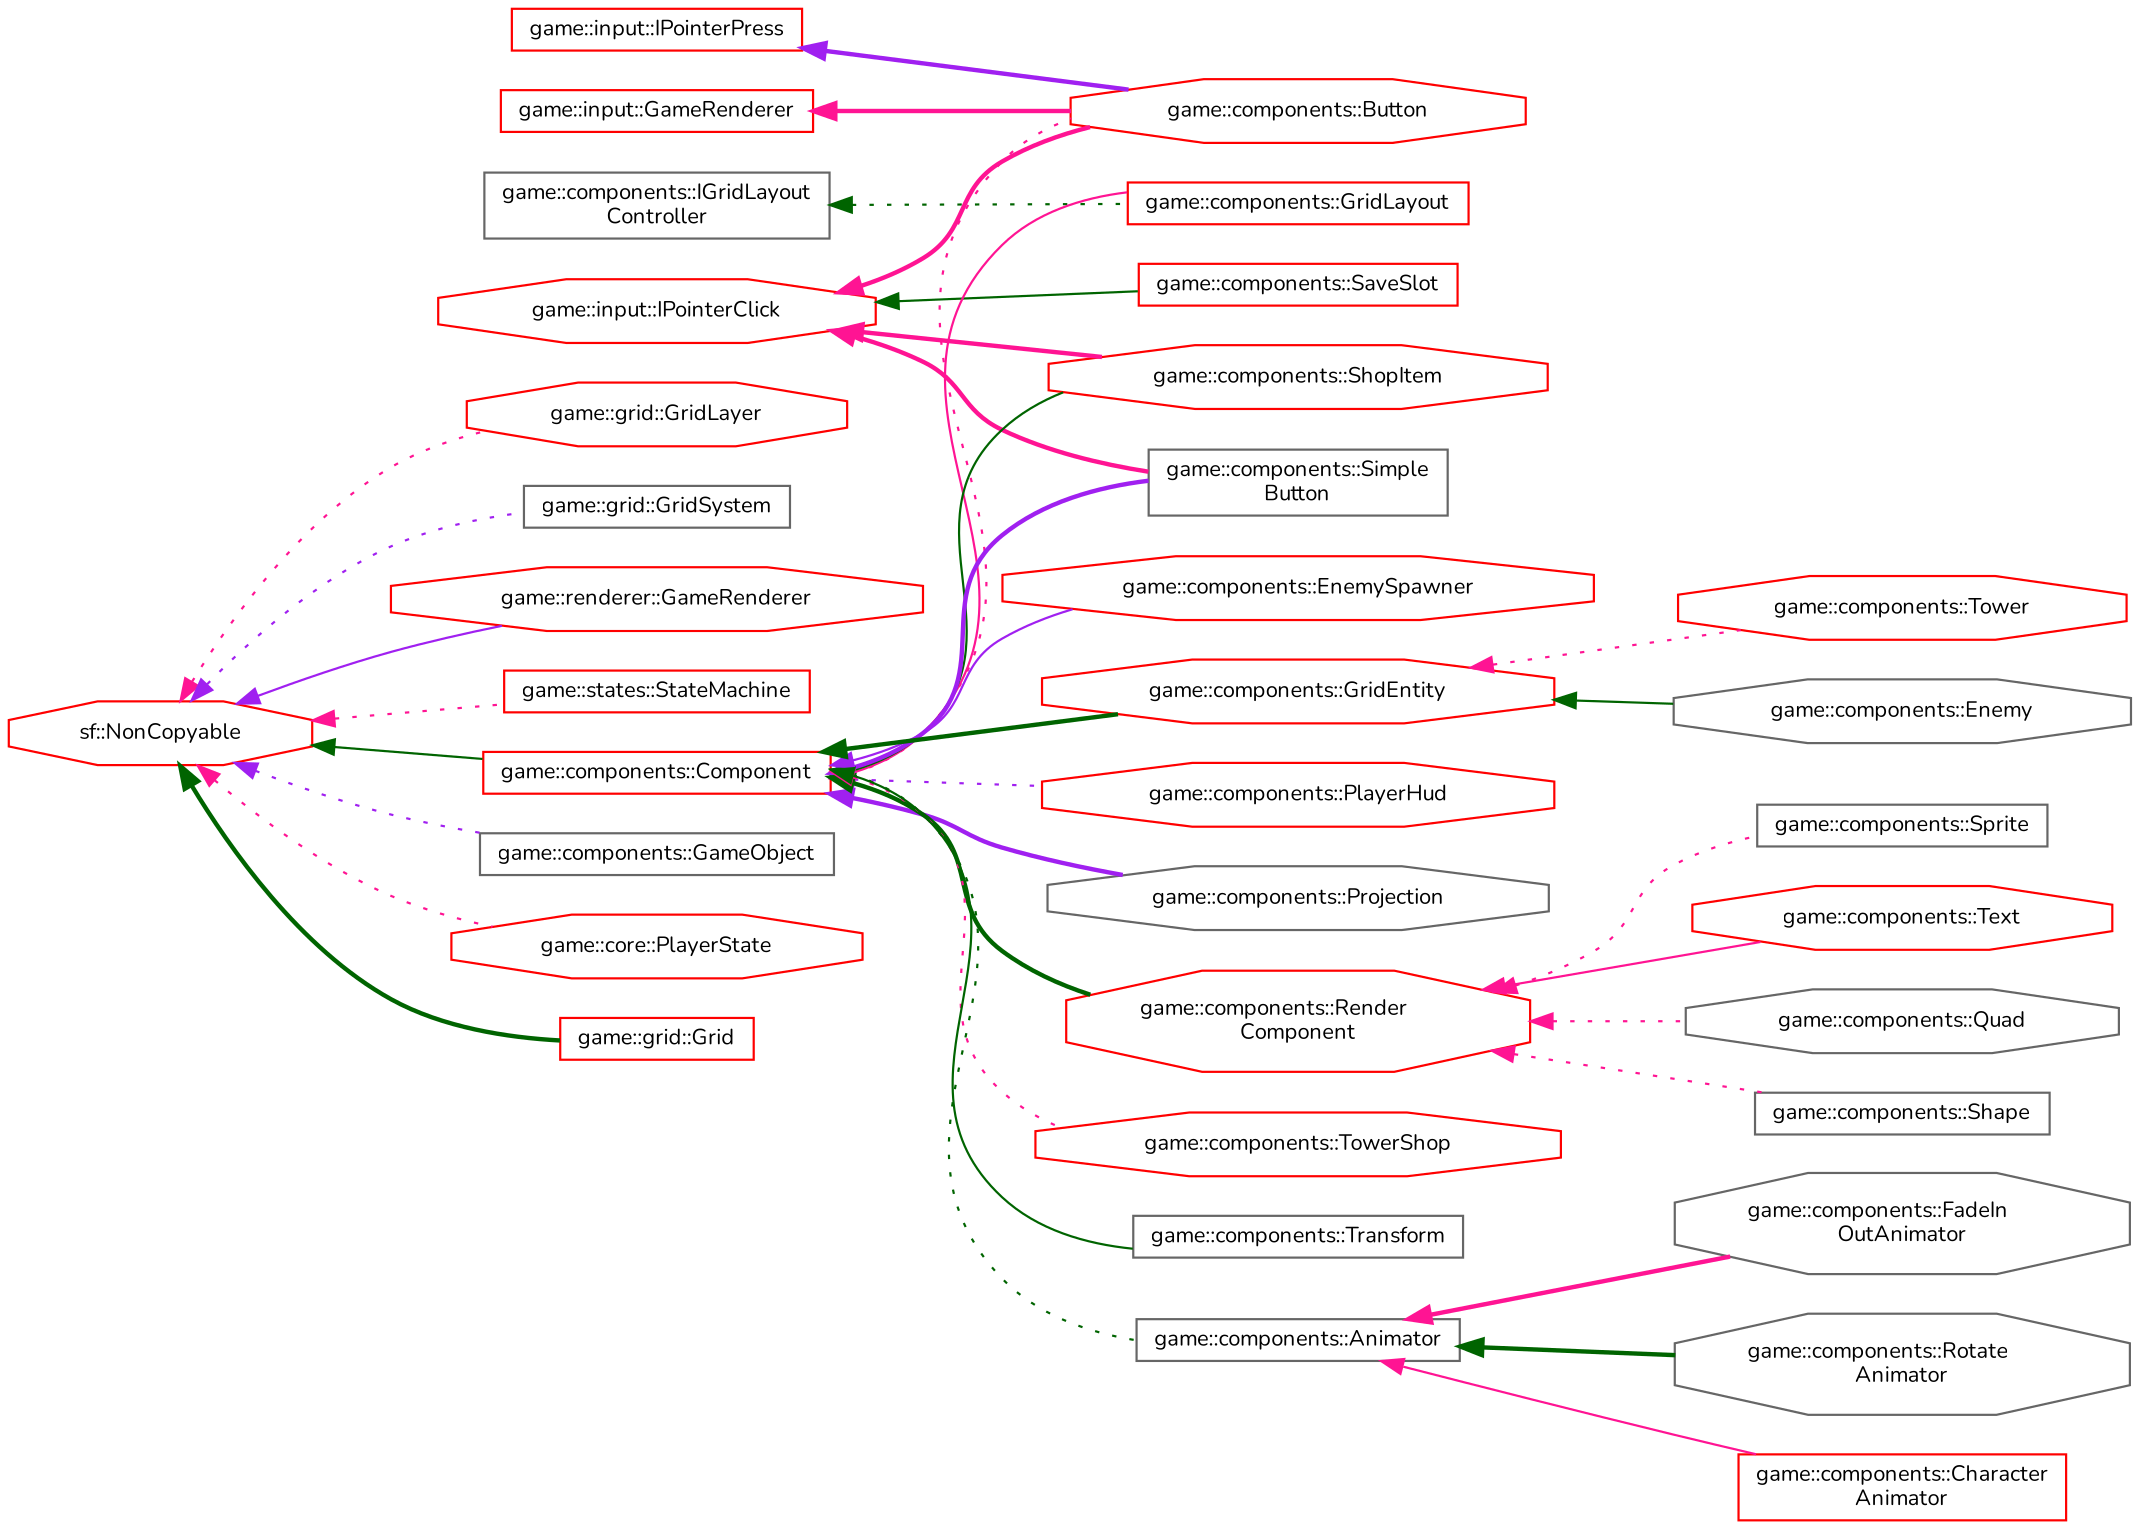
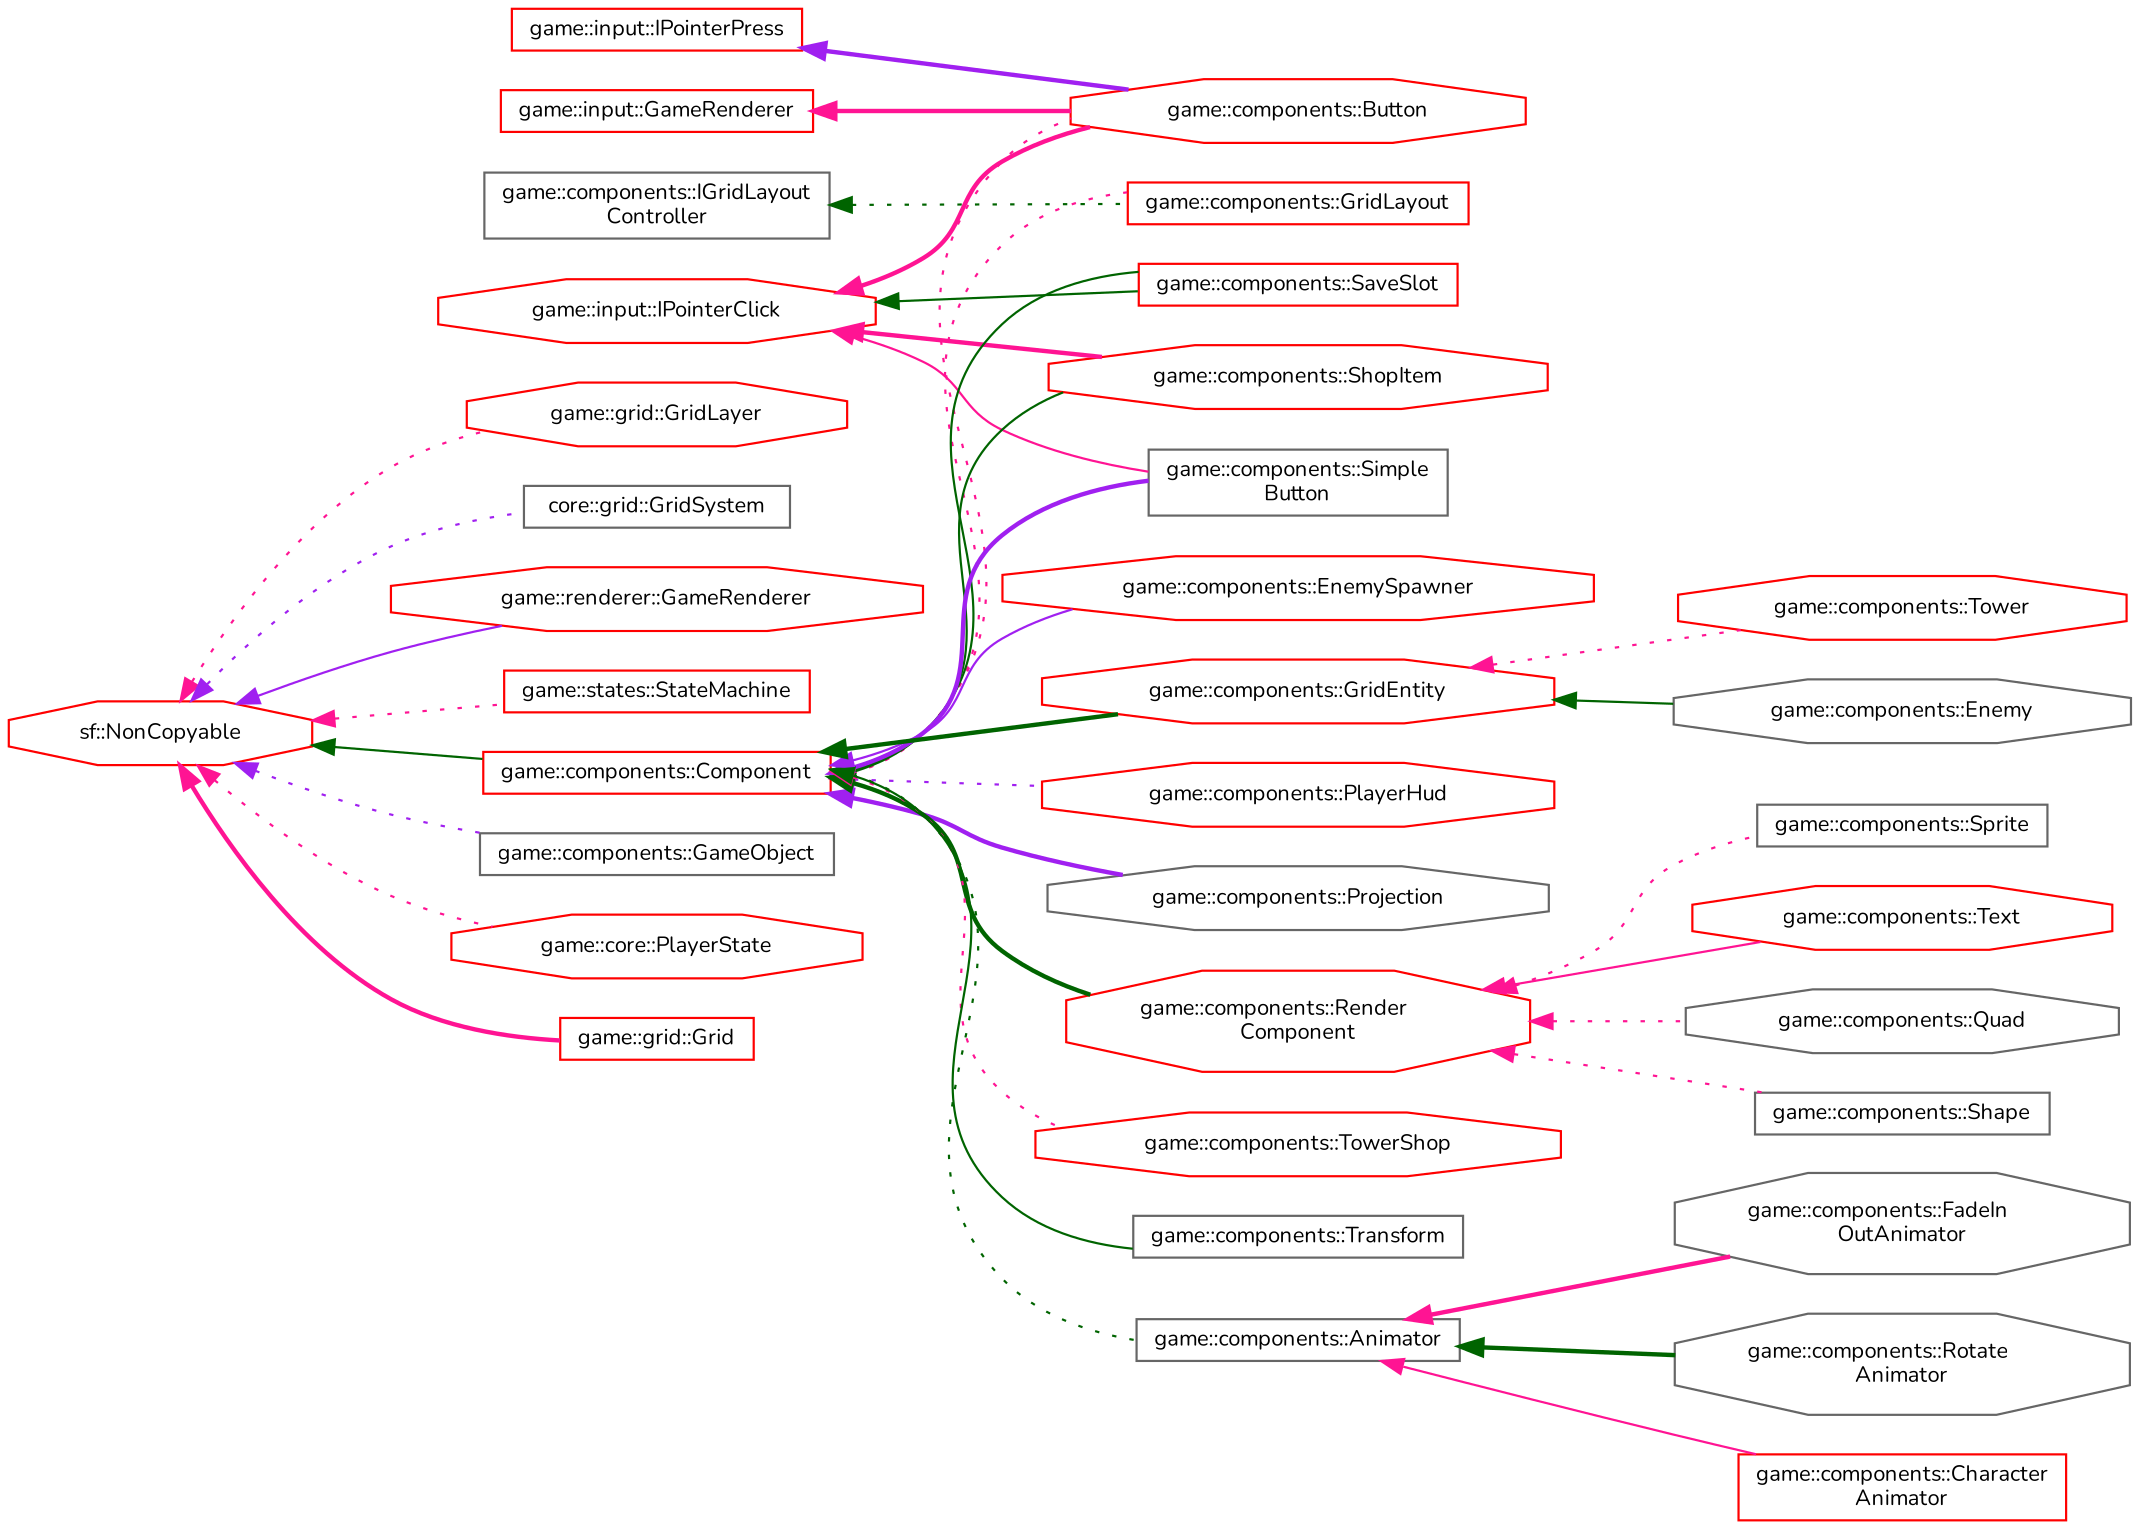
(957, 315) -> (957, 315)
none -> (971, 365)
(984, 419) -> (984, 419)
(657, 507) -> (657, 507)
(342, 965) -> (342, 965)
